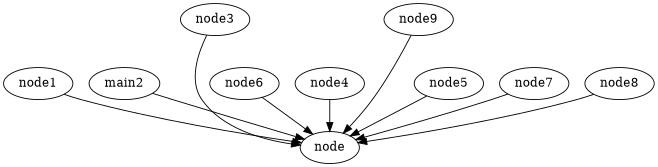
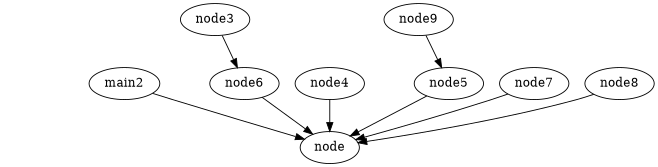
(384, 83) -> (432, 48)
(38, 84) -> none
(205, 103) -> (228, 47)
